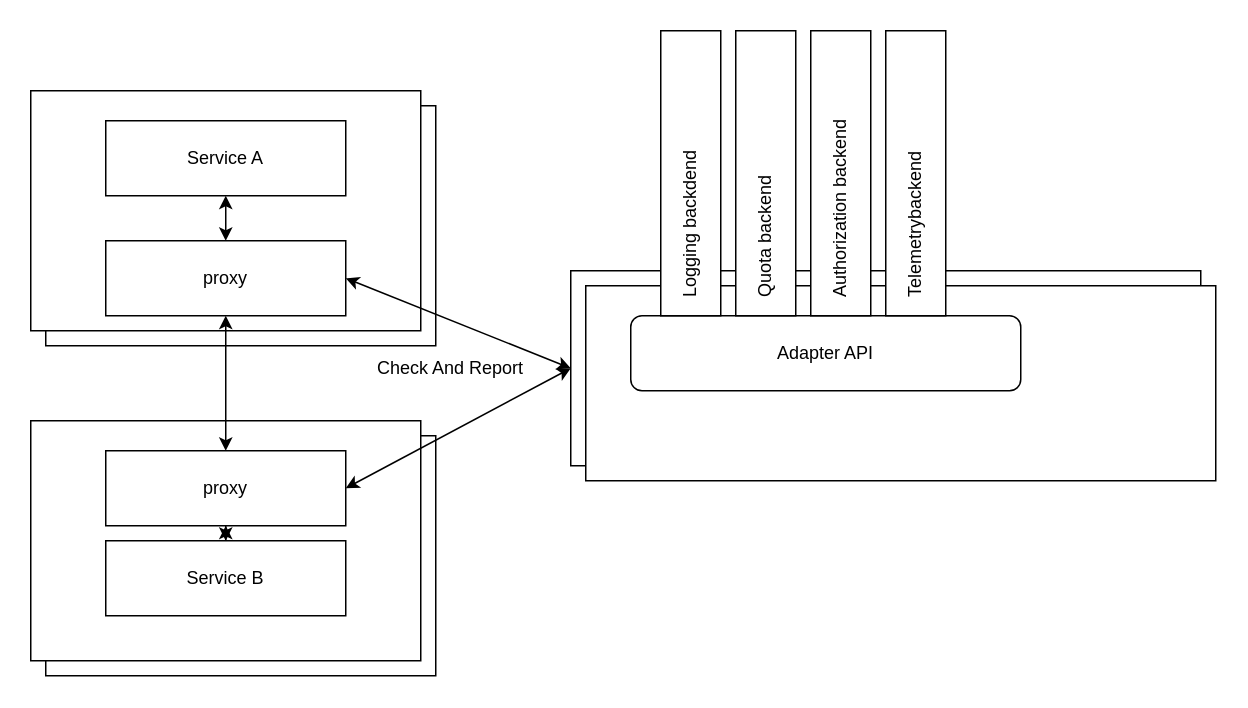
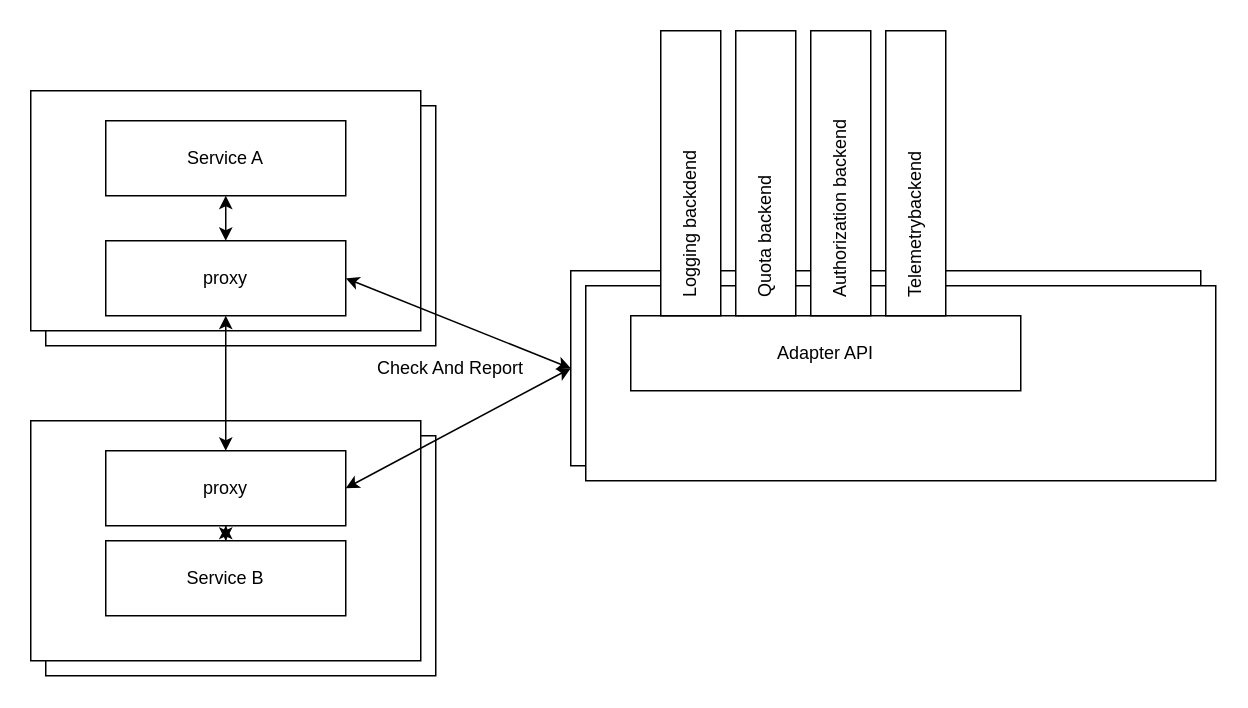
(826, 353) -> (826, 353)
